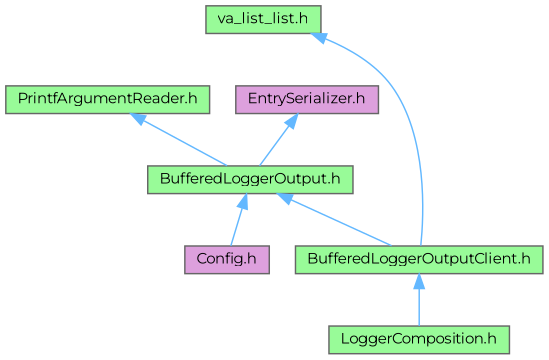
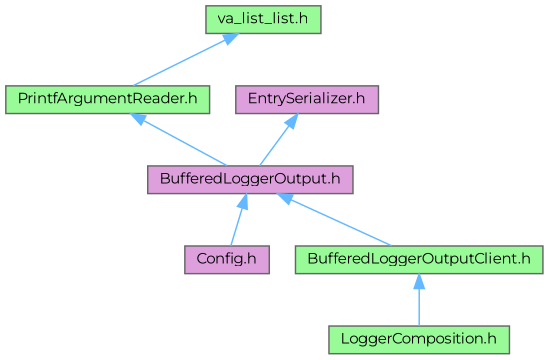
(410, 123) -> (179, 63)
(250, 180) -> (250, 180)
